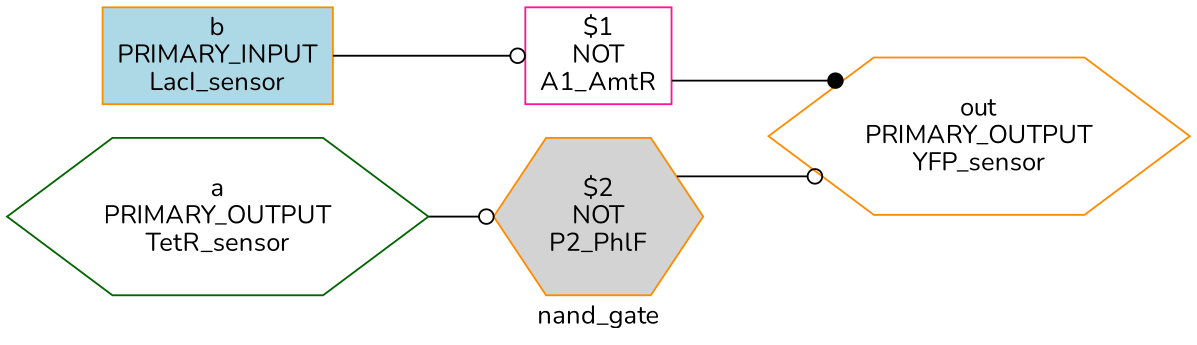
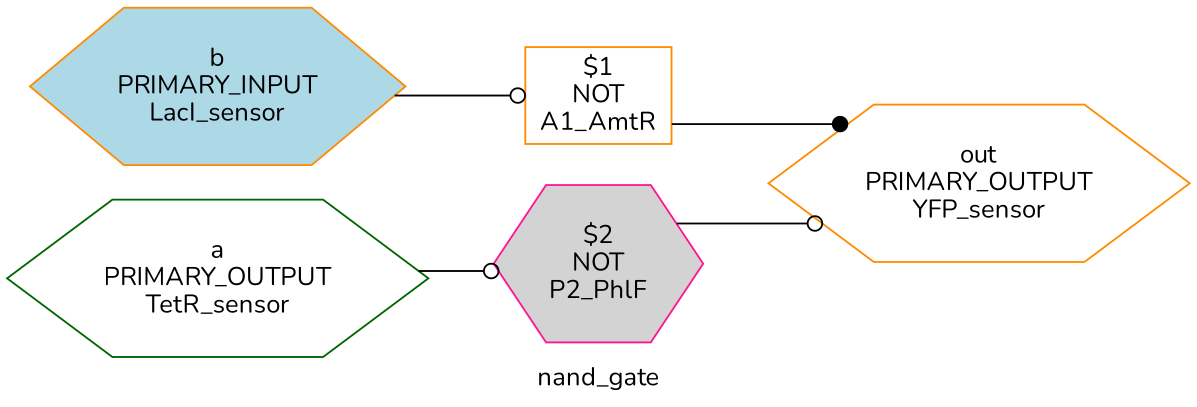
(218, 56) -> (218, 86)
(598, 56) -> (598, 96)
(598, 217) -> (598, 264)
